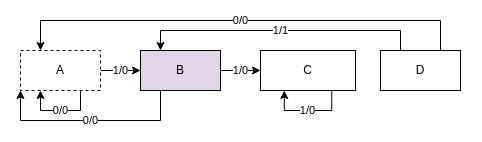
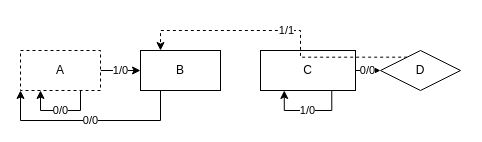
(245, 21) -> none
(285, 31) -> (291, 31)
(181, 71) -> (181, 71)
(237, 71) -> none
none -> (372, 71)
(421, 71) -> (421, 71)
